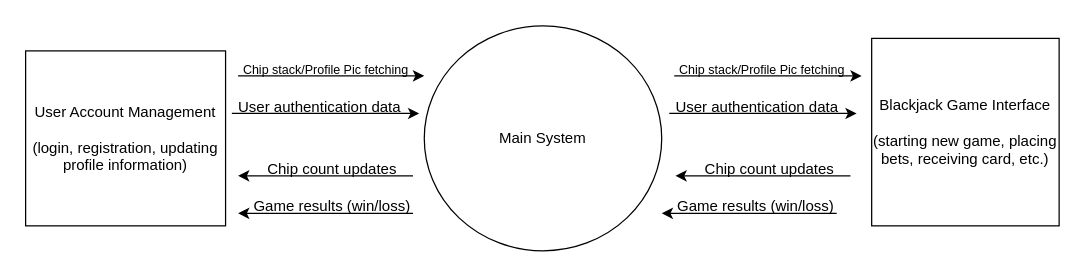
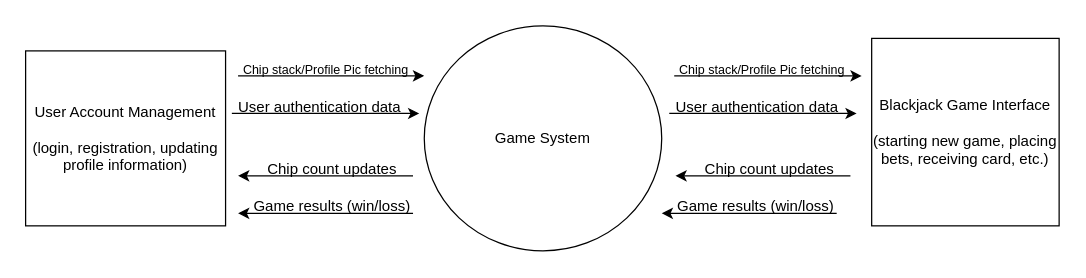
(543, 138) -> (543, 138)
